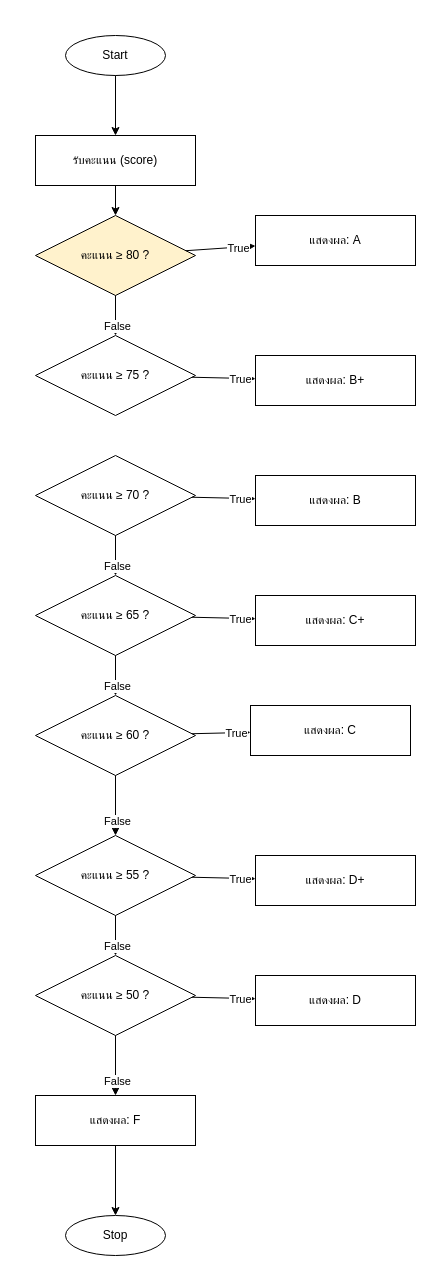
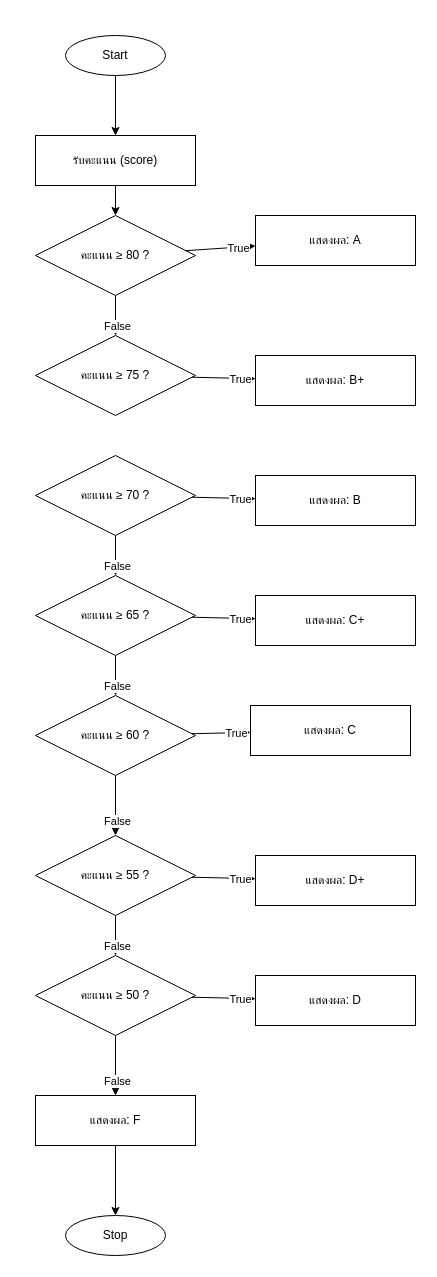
(116, 256) -> (116, 256)
